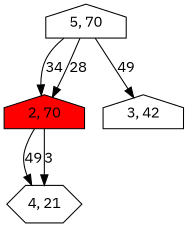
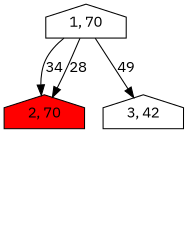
(86, 23) -> (86, 23)
(44, 204) -> none
